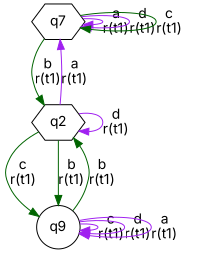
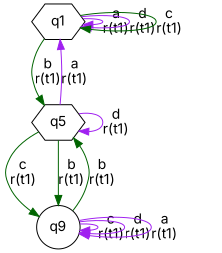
(58, 22) -> (58, 22)
(58, 122) -> (58, 122)
